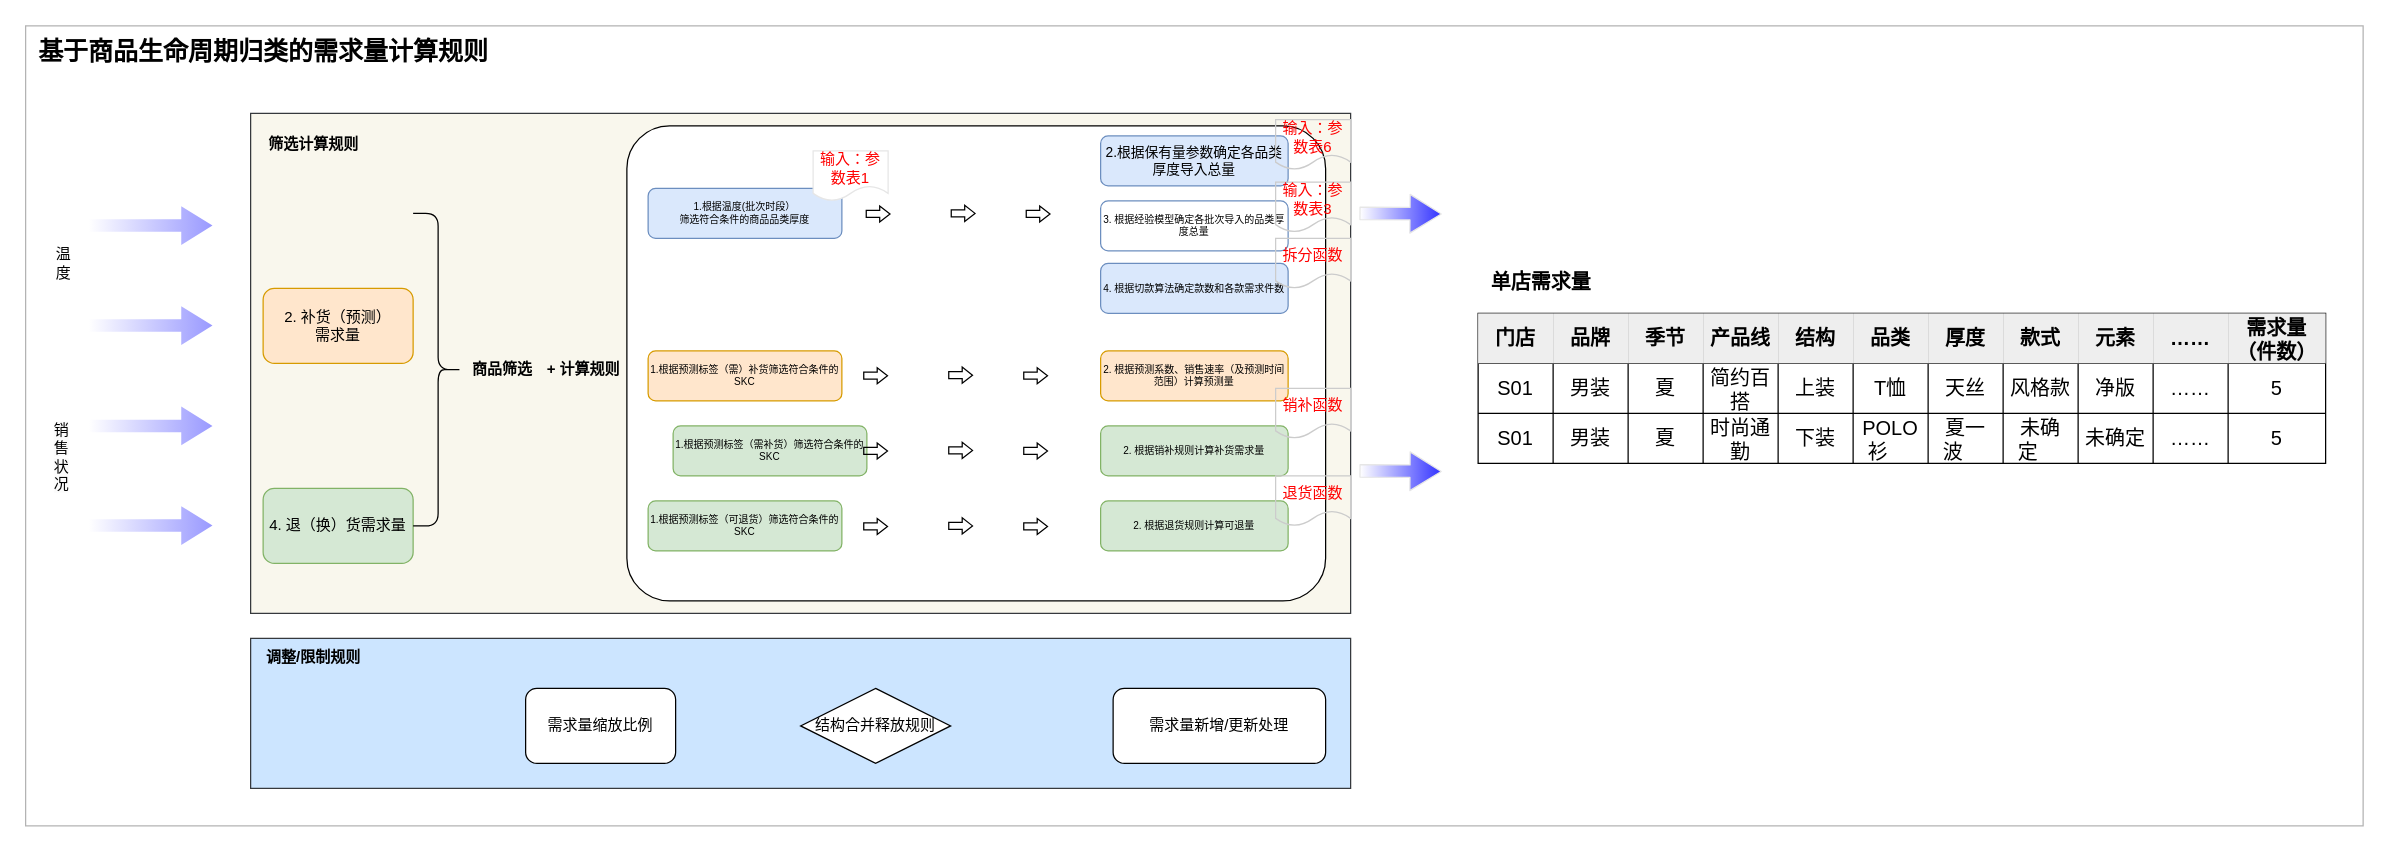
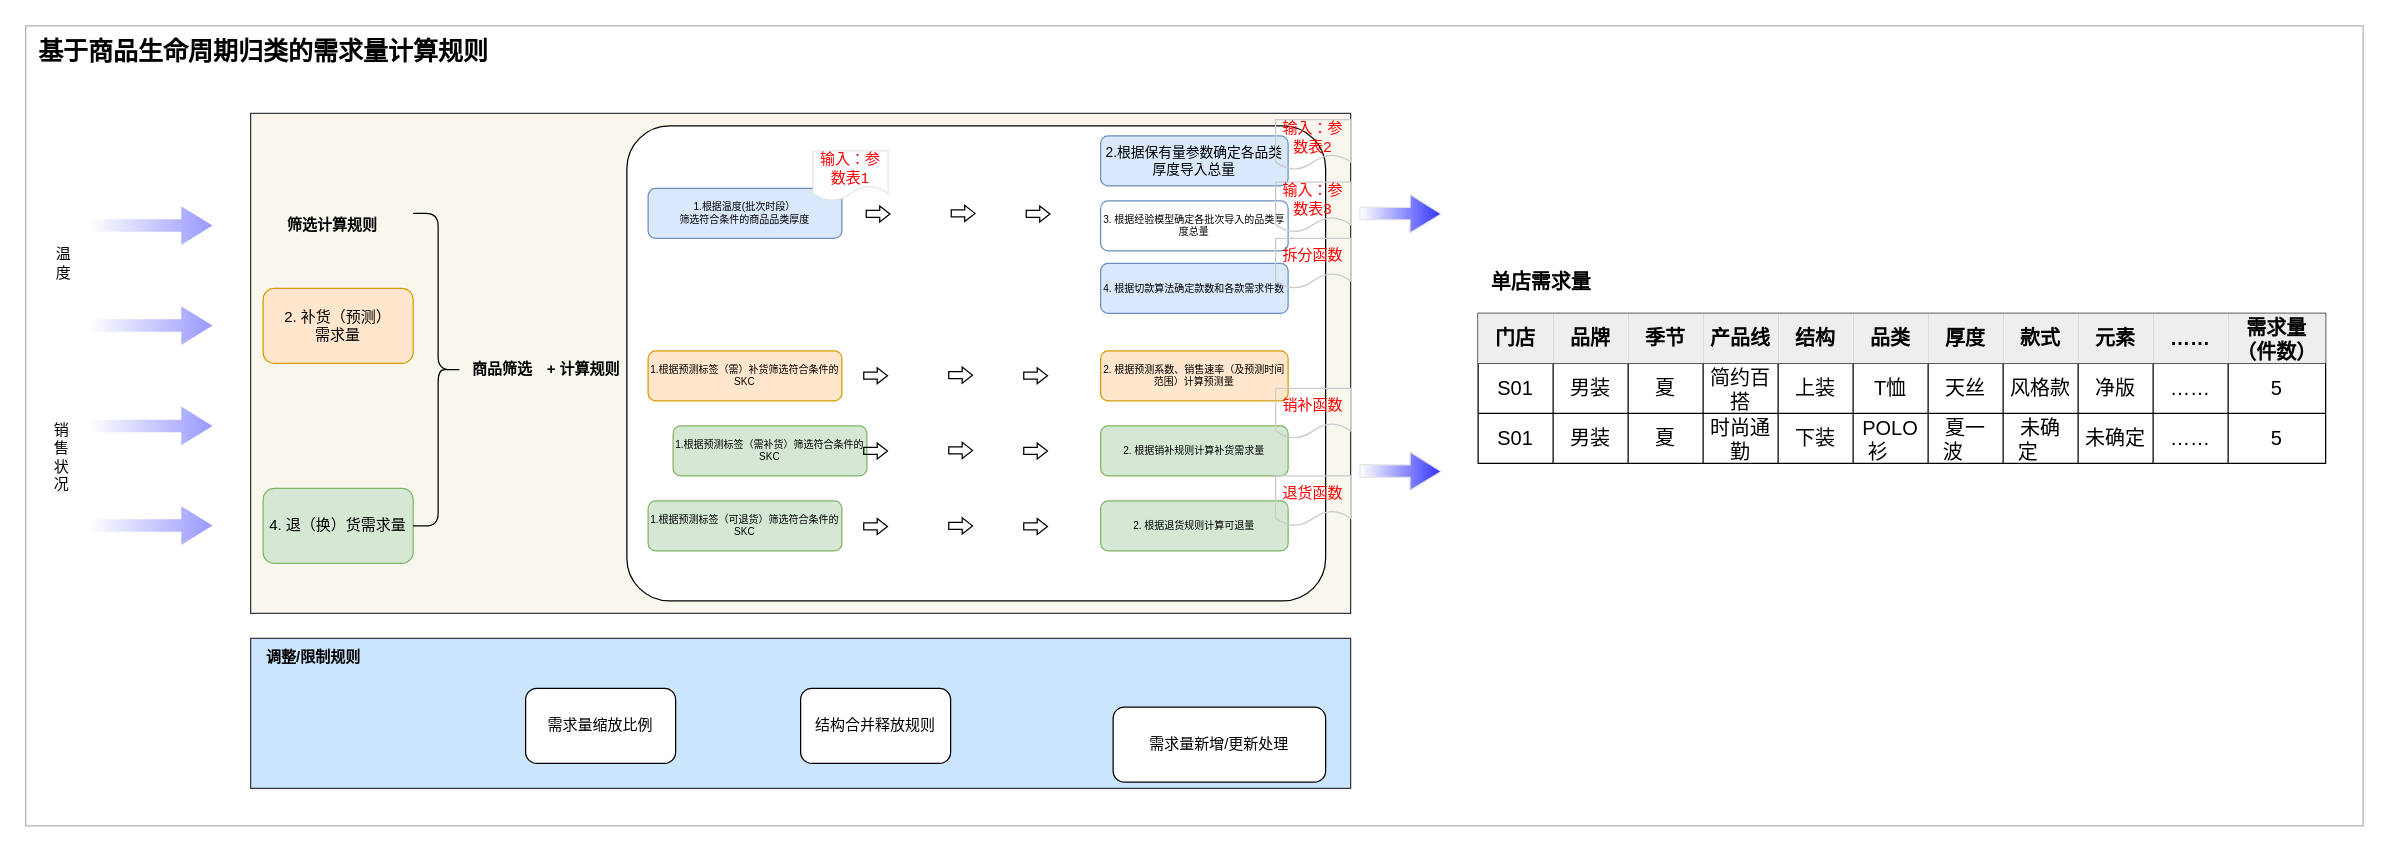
(1313, 137) -> (1313, 137)
(313, 144) -> (332, 226)
(876, 726) -> (876, 726)
(1219, 726) -> (1219, 744)
